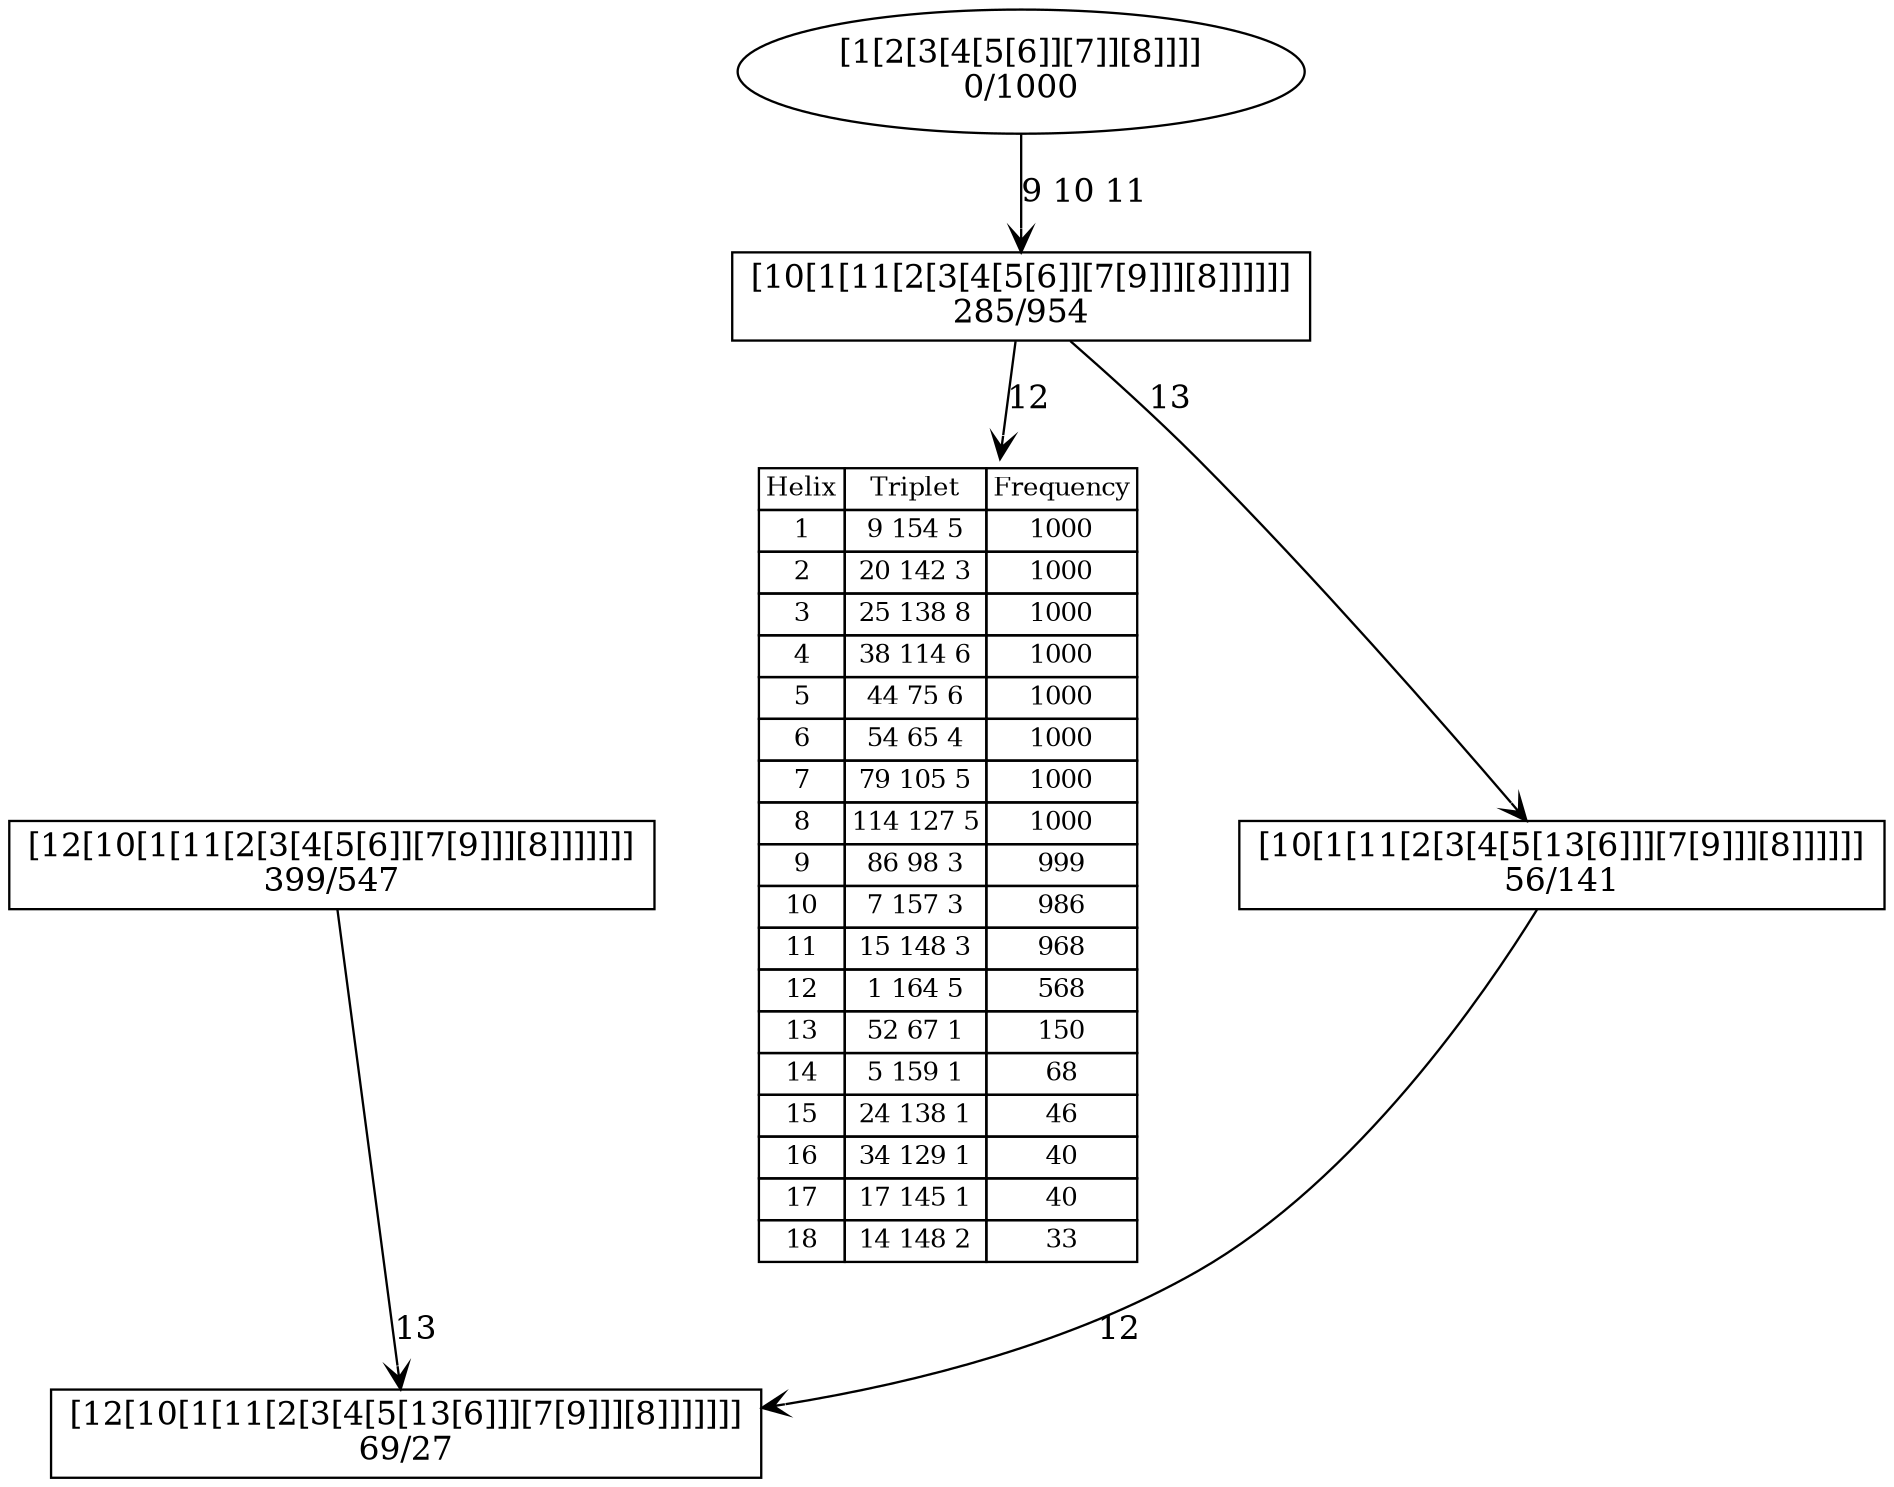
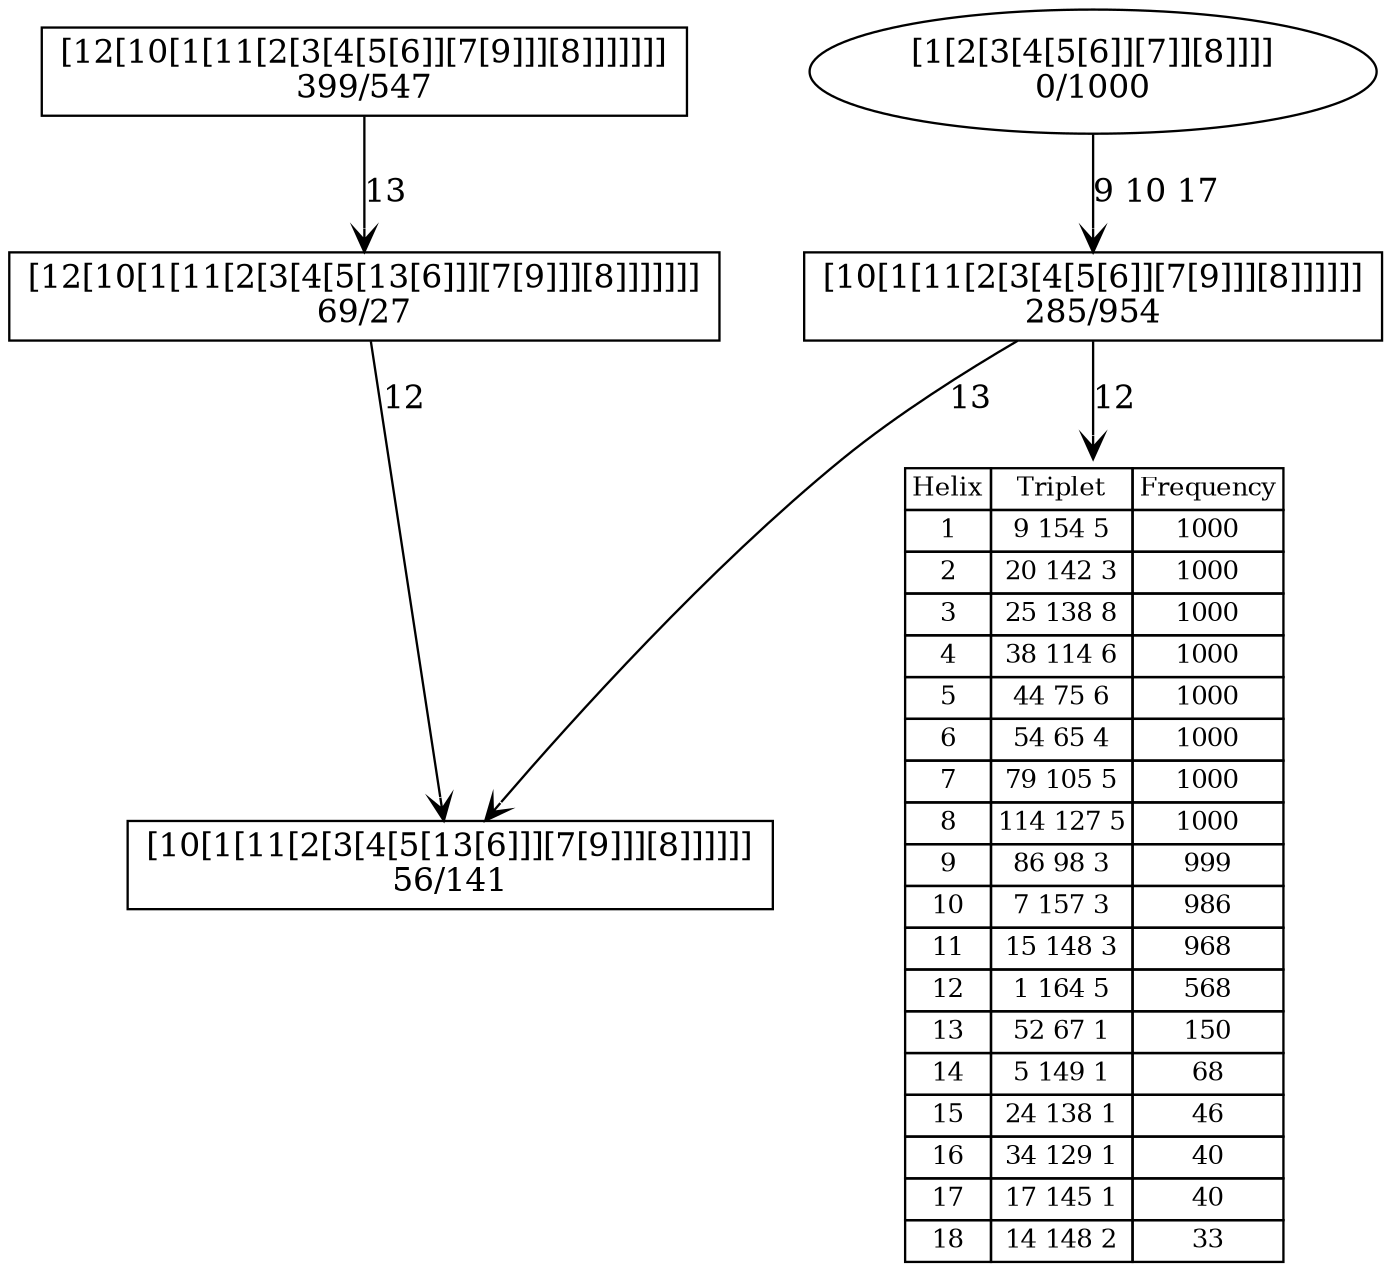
(1090, 193) -> (1162, 193)
(916, 1073) -> (1062, 1073)
(1225, 1253) -> (406, 569)
